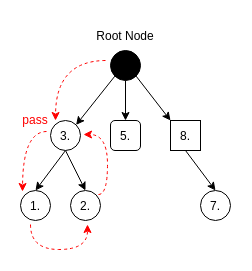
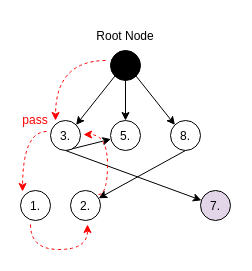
(126, 136) -> (126, 136)
(186, 136) -> (186, 136)
(52, 168) -> (87, 145)
(198, 168) -> (145, 173)
(75, 169) -> (131, 175)
(216, 206) -> (216, 206)
